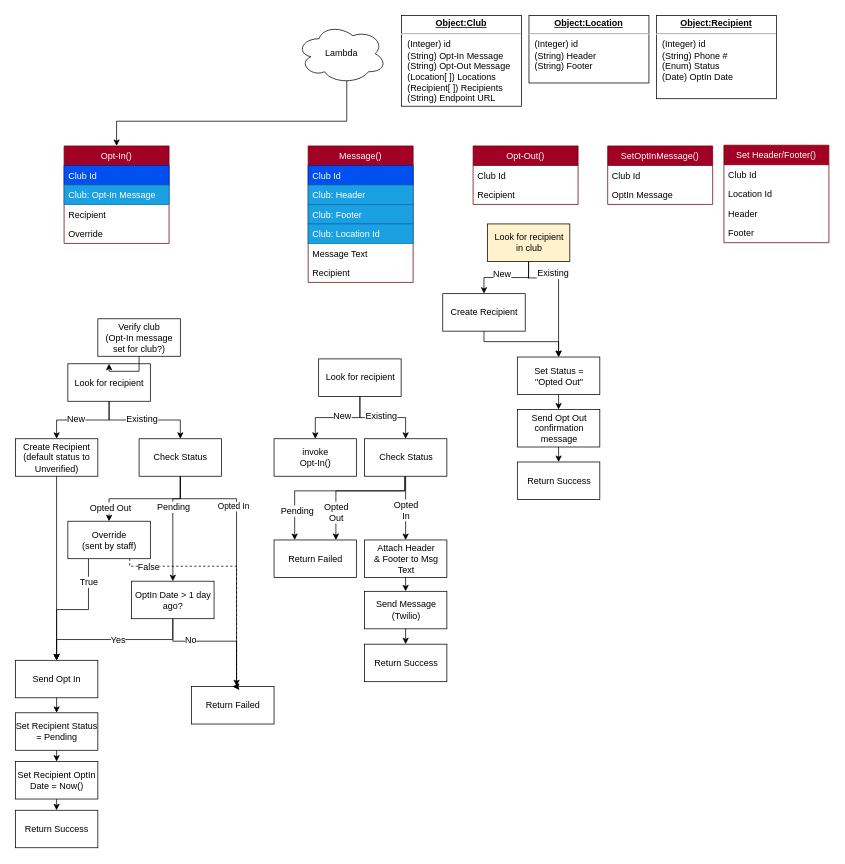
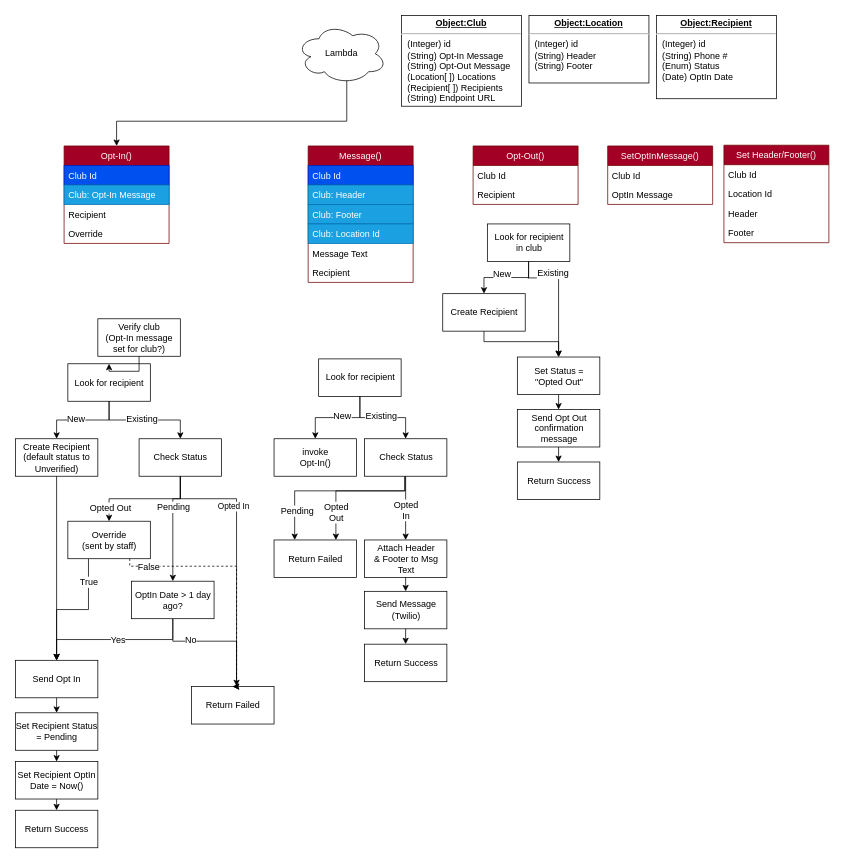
(529, 243) -> (529, 243)
